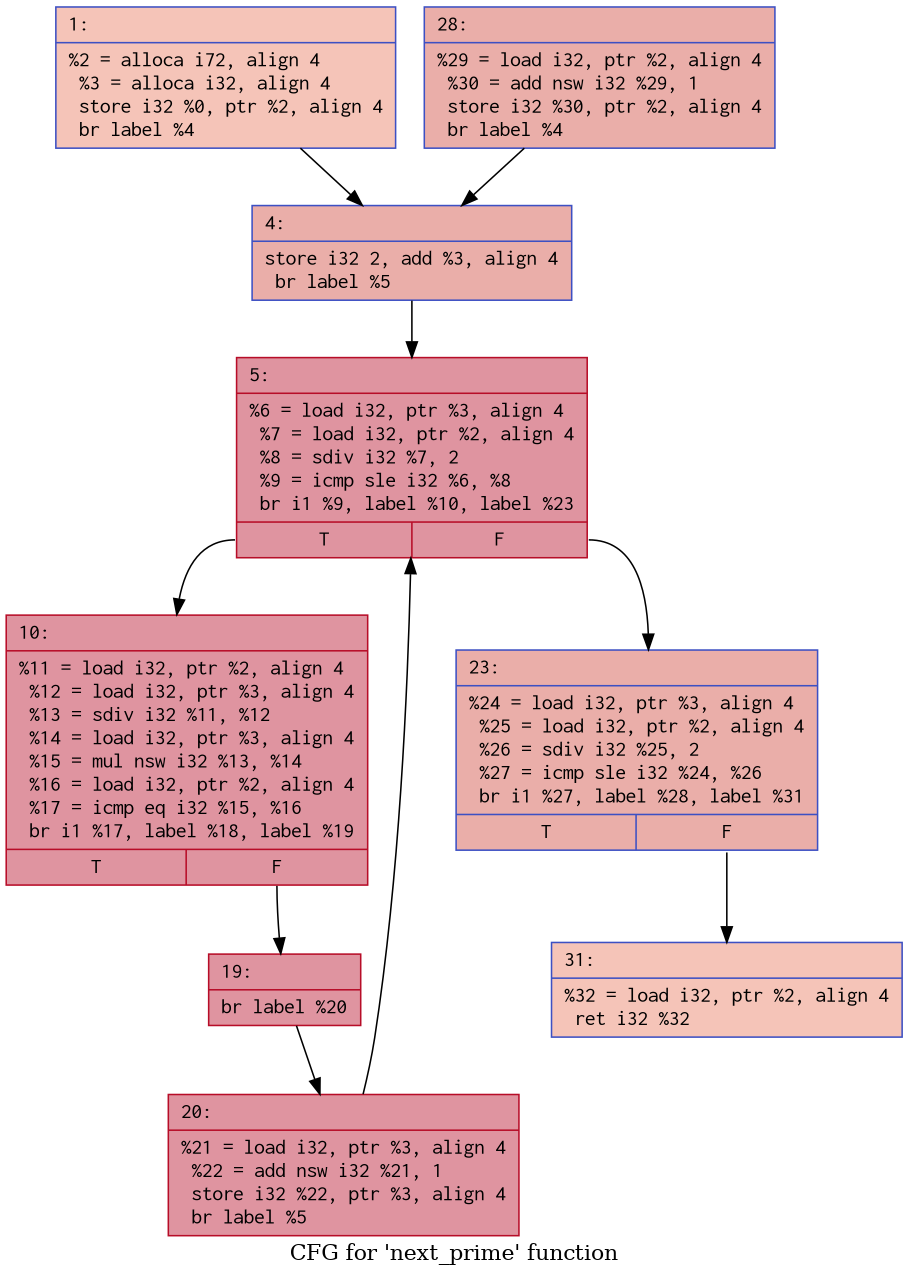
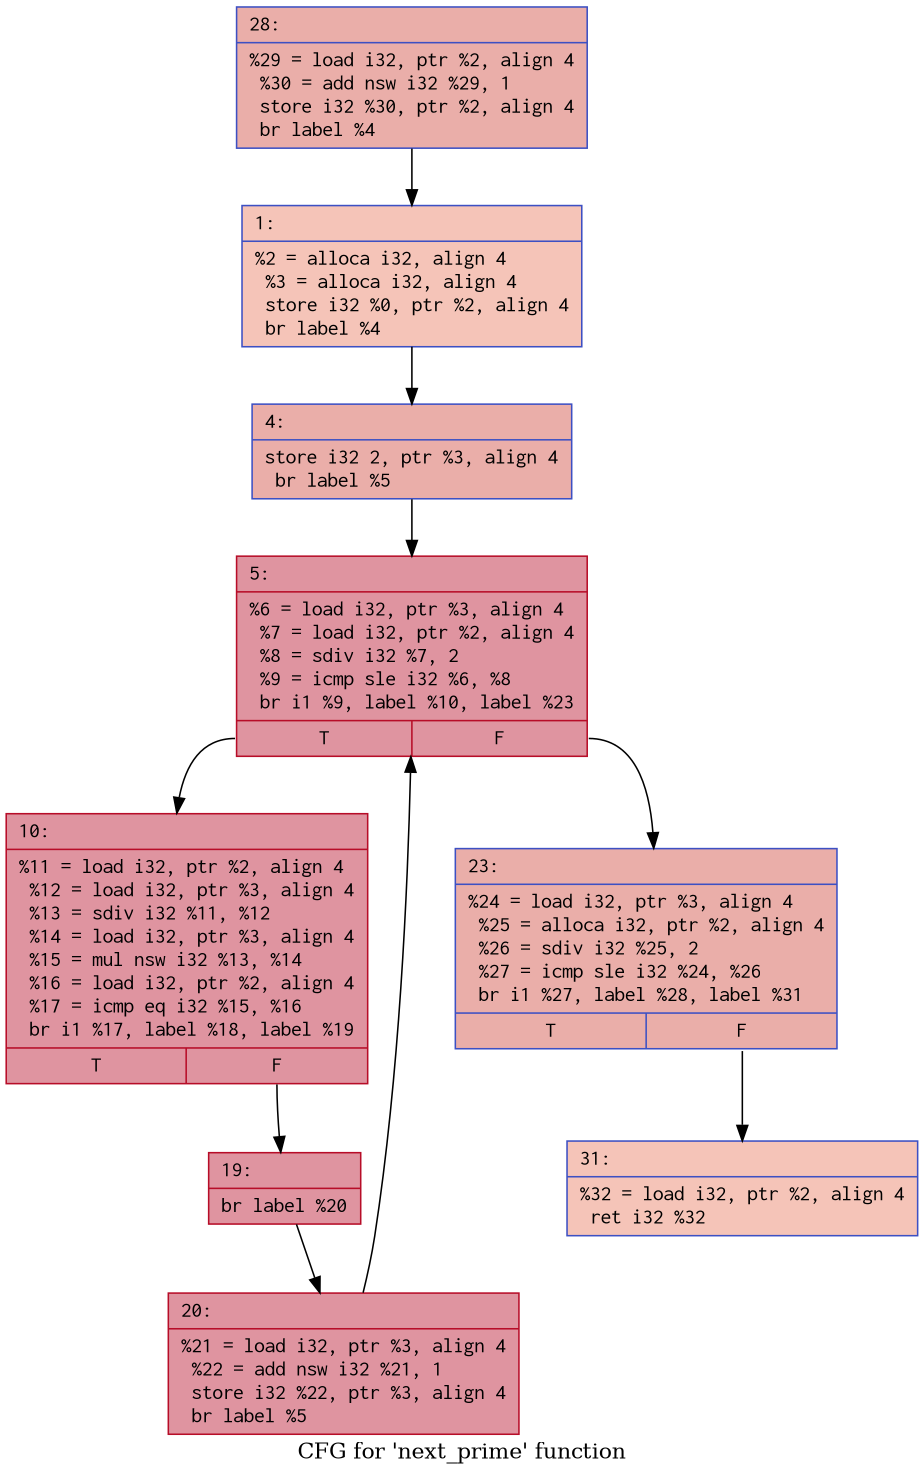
(195, 60) -> (381, 258)
(499, 172) -> (412, 169)
(412, 258) -> (412, 457)
(637, 726) -> (646, 925)
